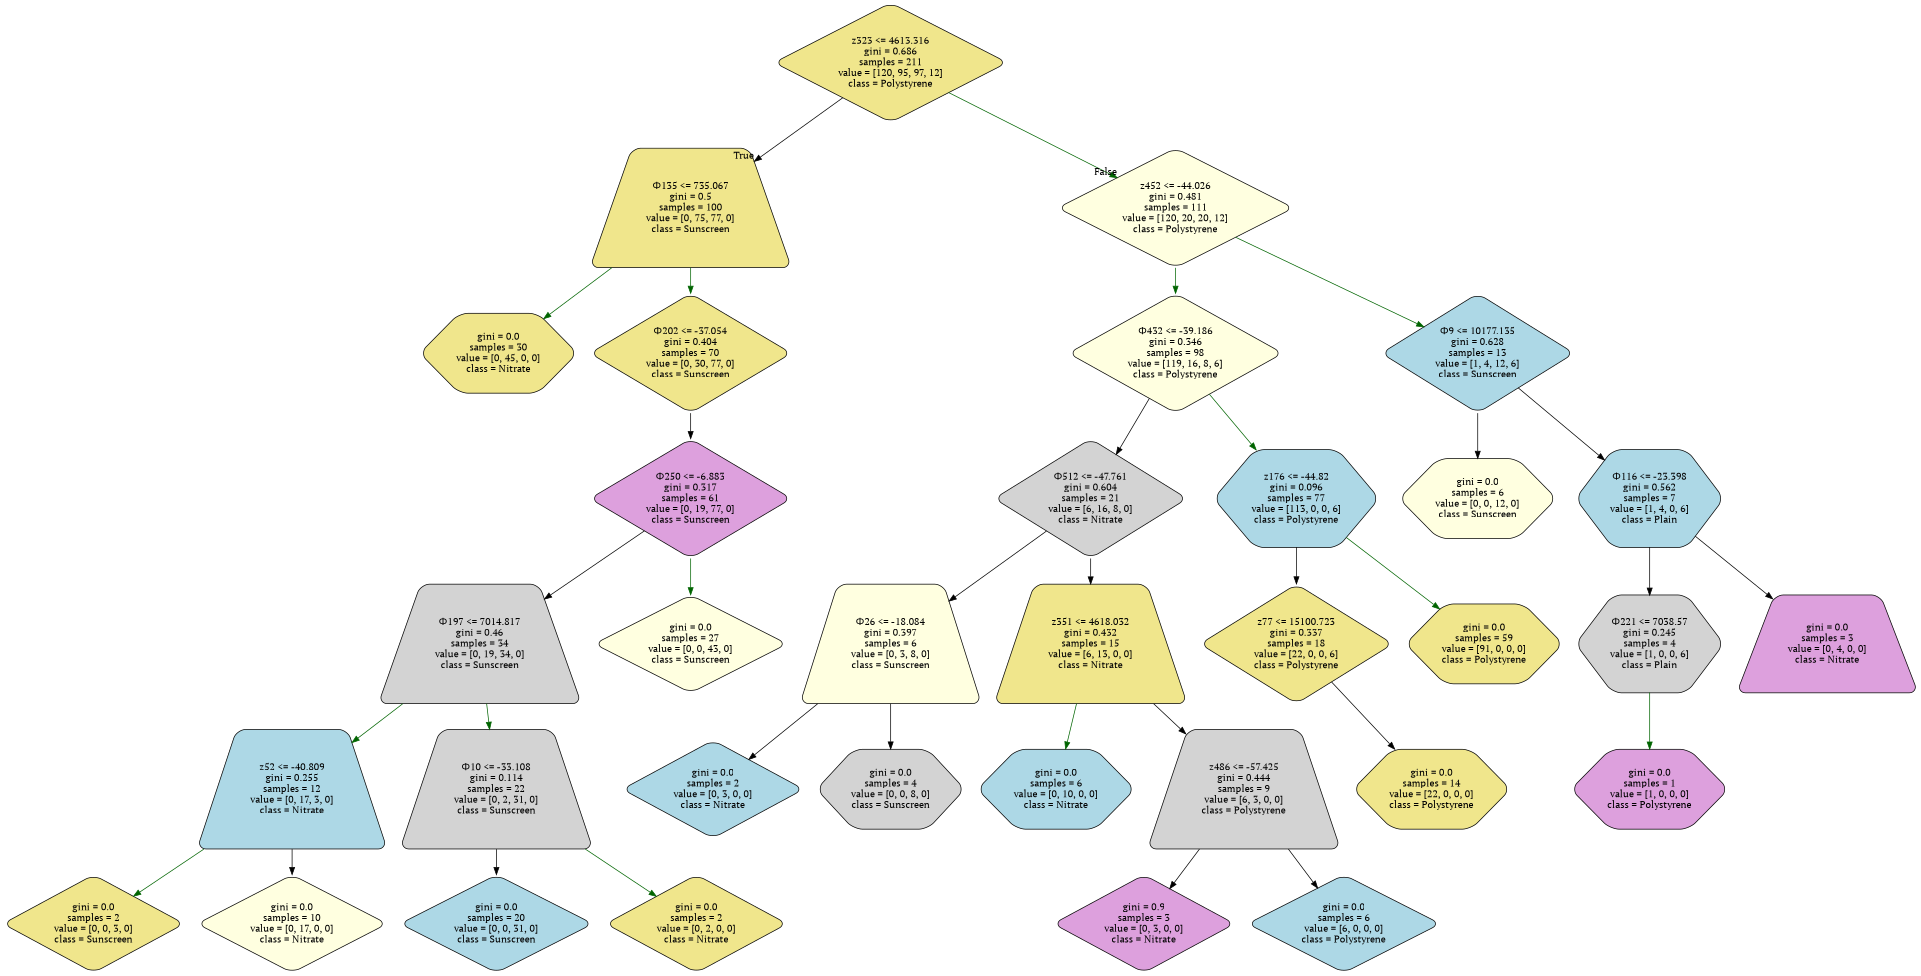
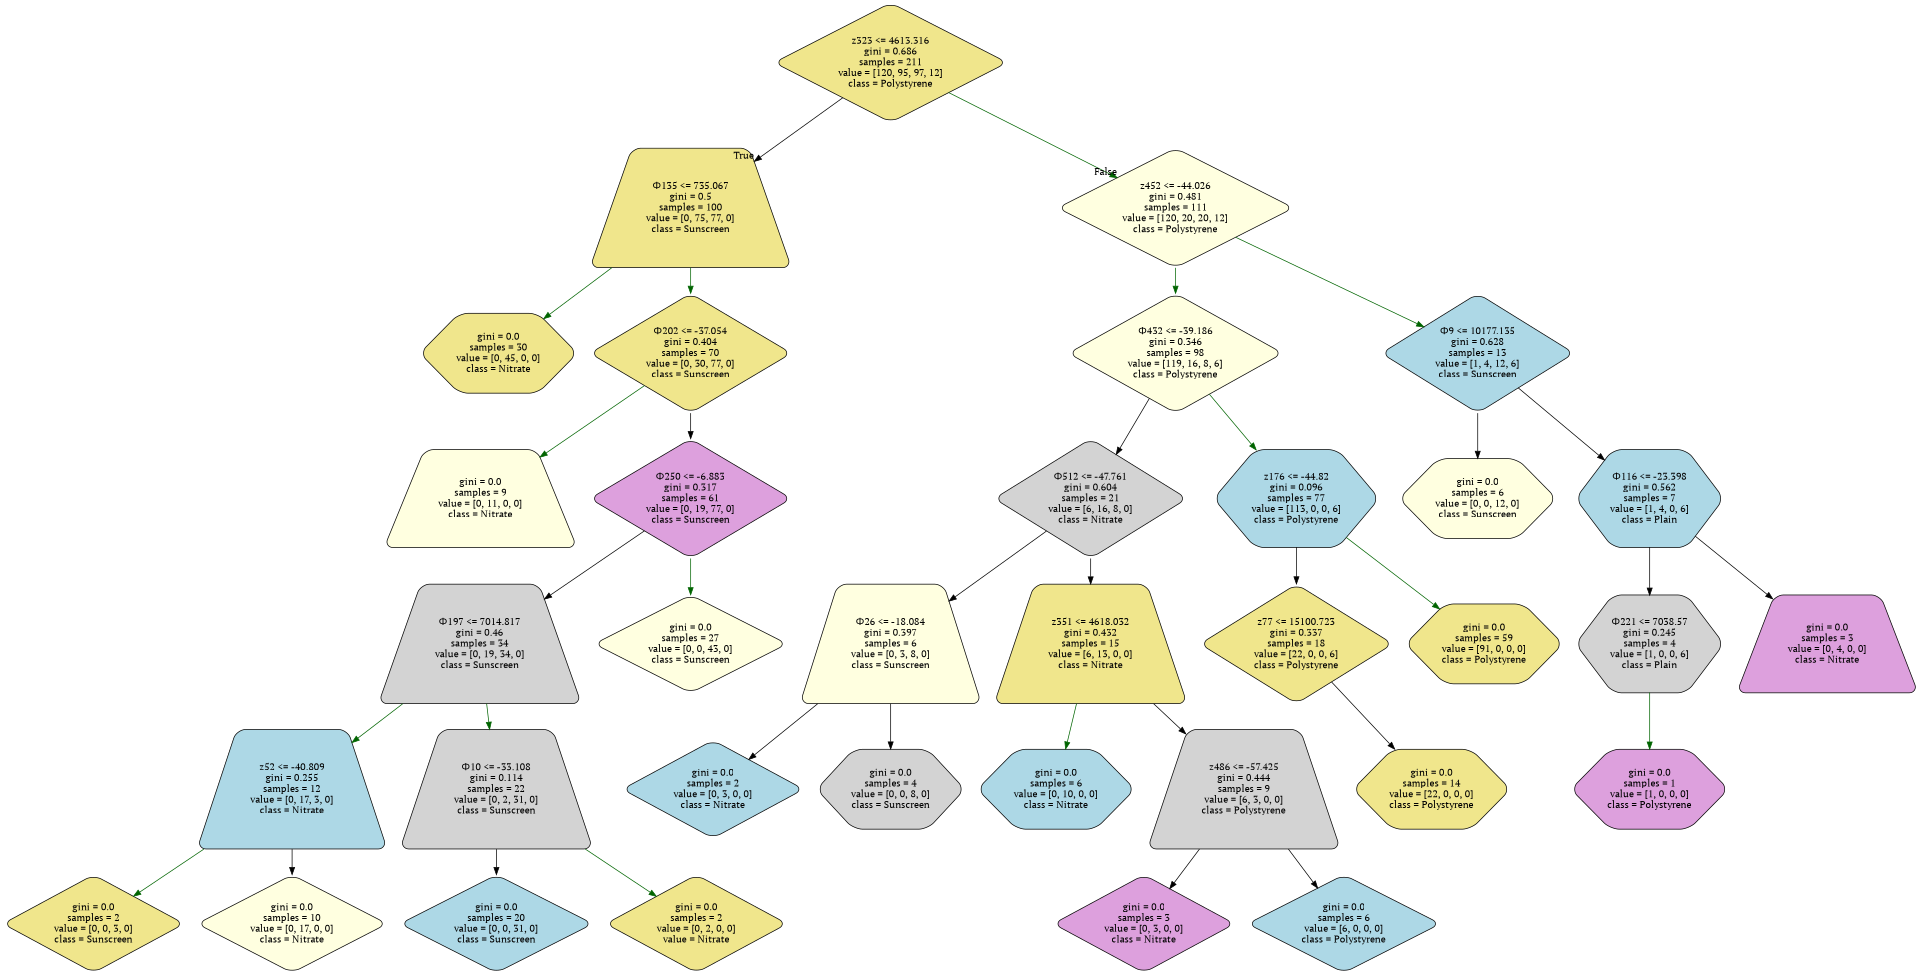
none -> (481, 499)
(696, 924) -> (696, 924)
(1144, 924) -> (1144, 924)
